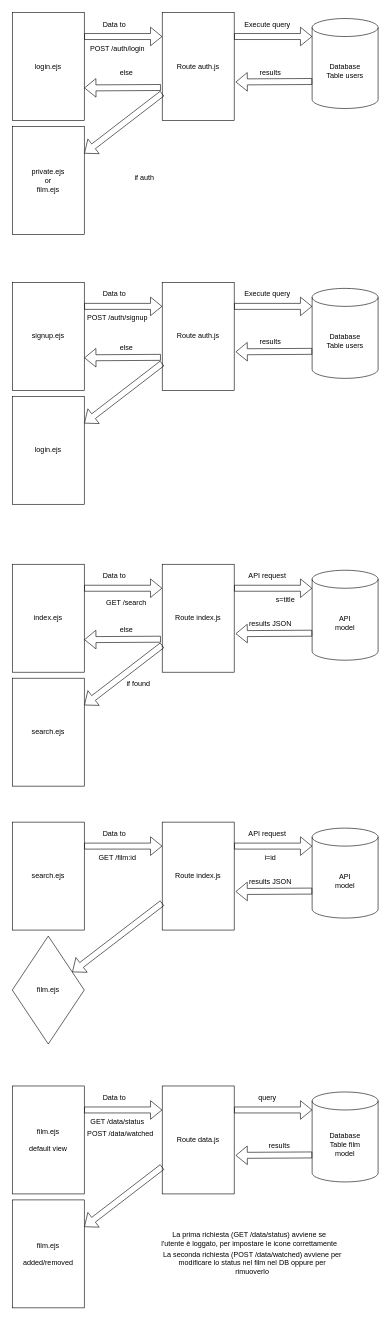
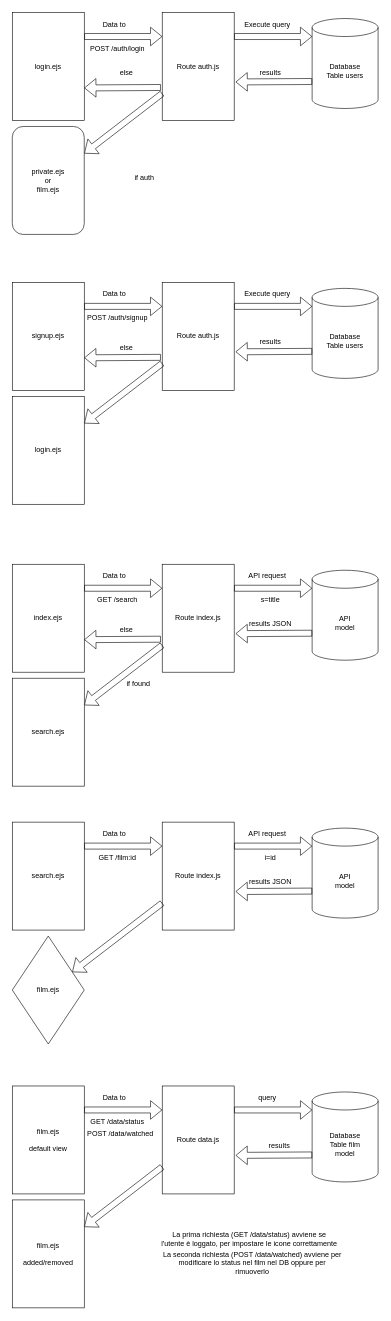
(48, 180) -> (48, 180)
(285, 600) -> (270, 600)
(126, 603) -> (117, 600)
